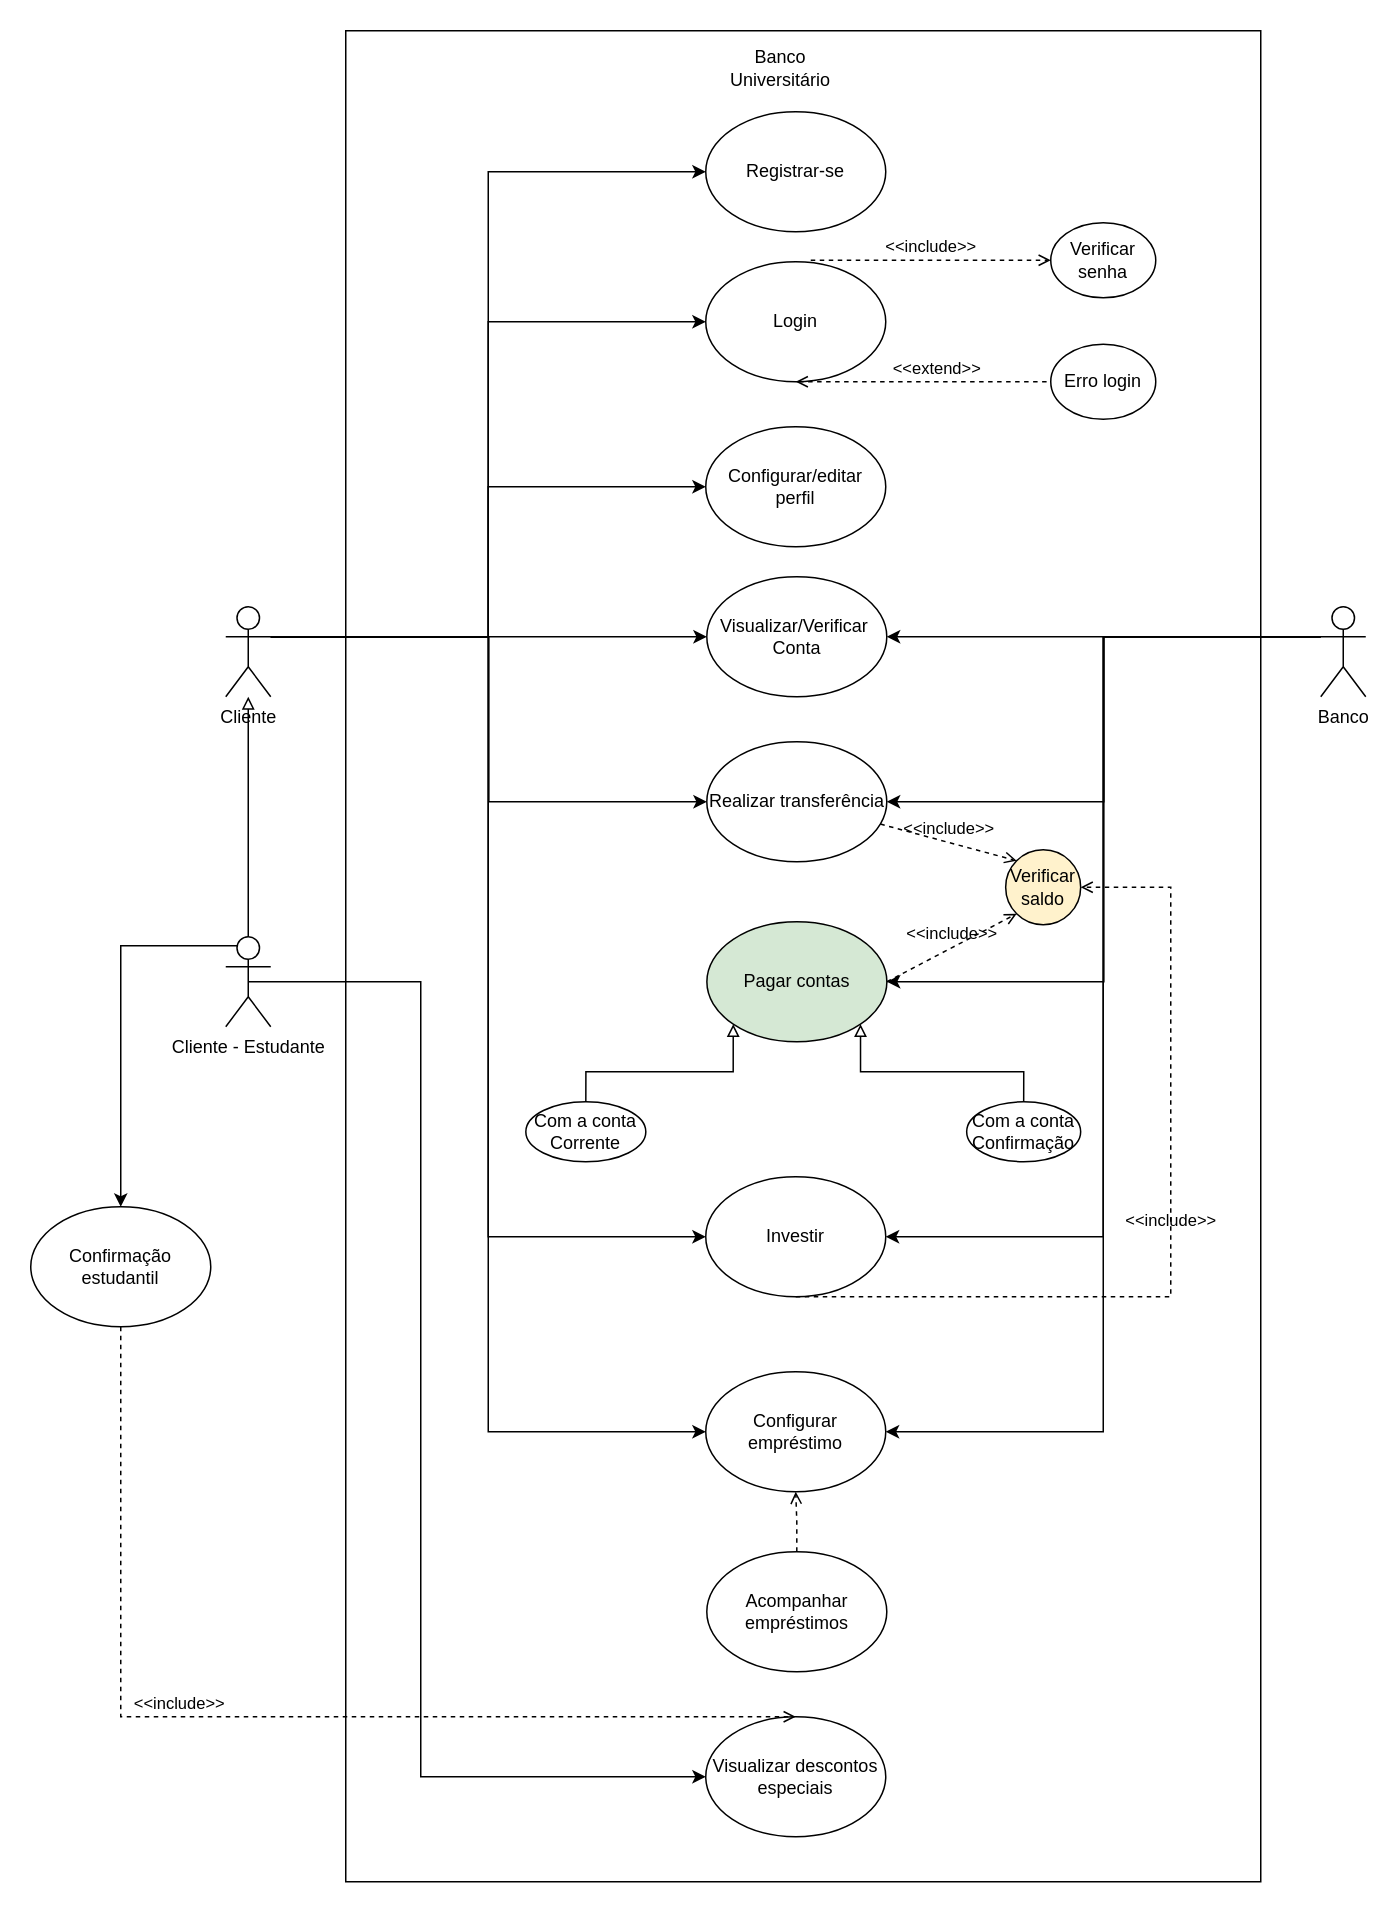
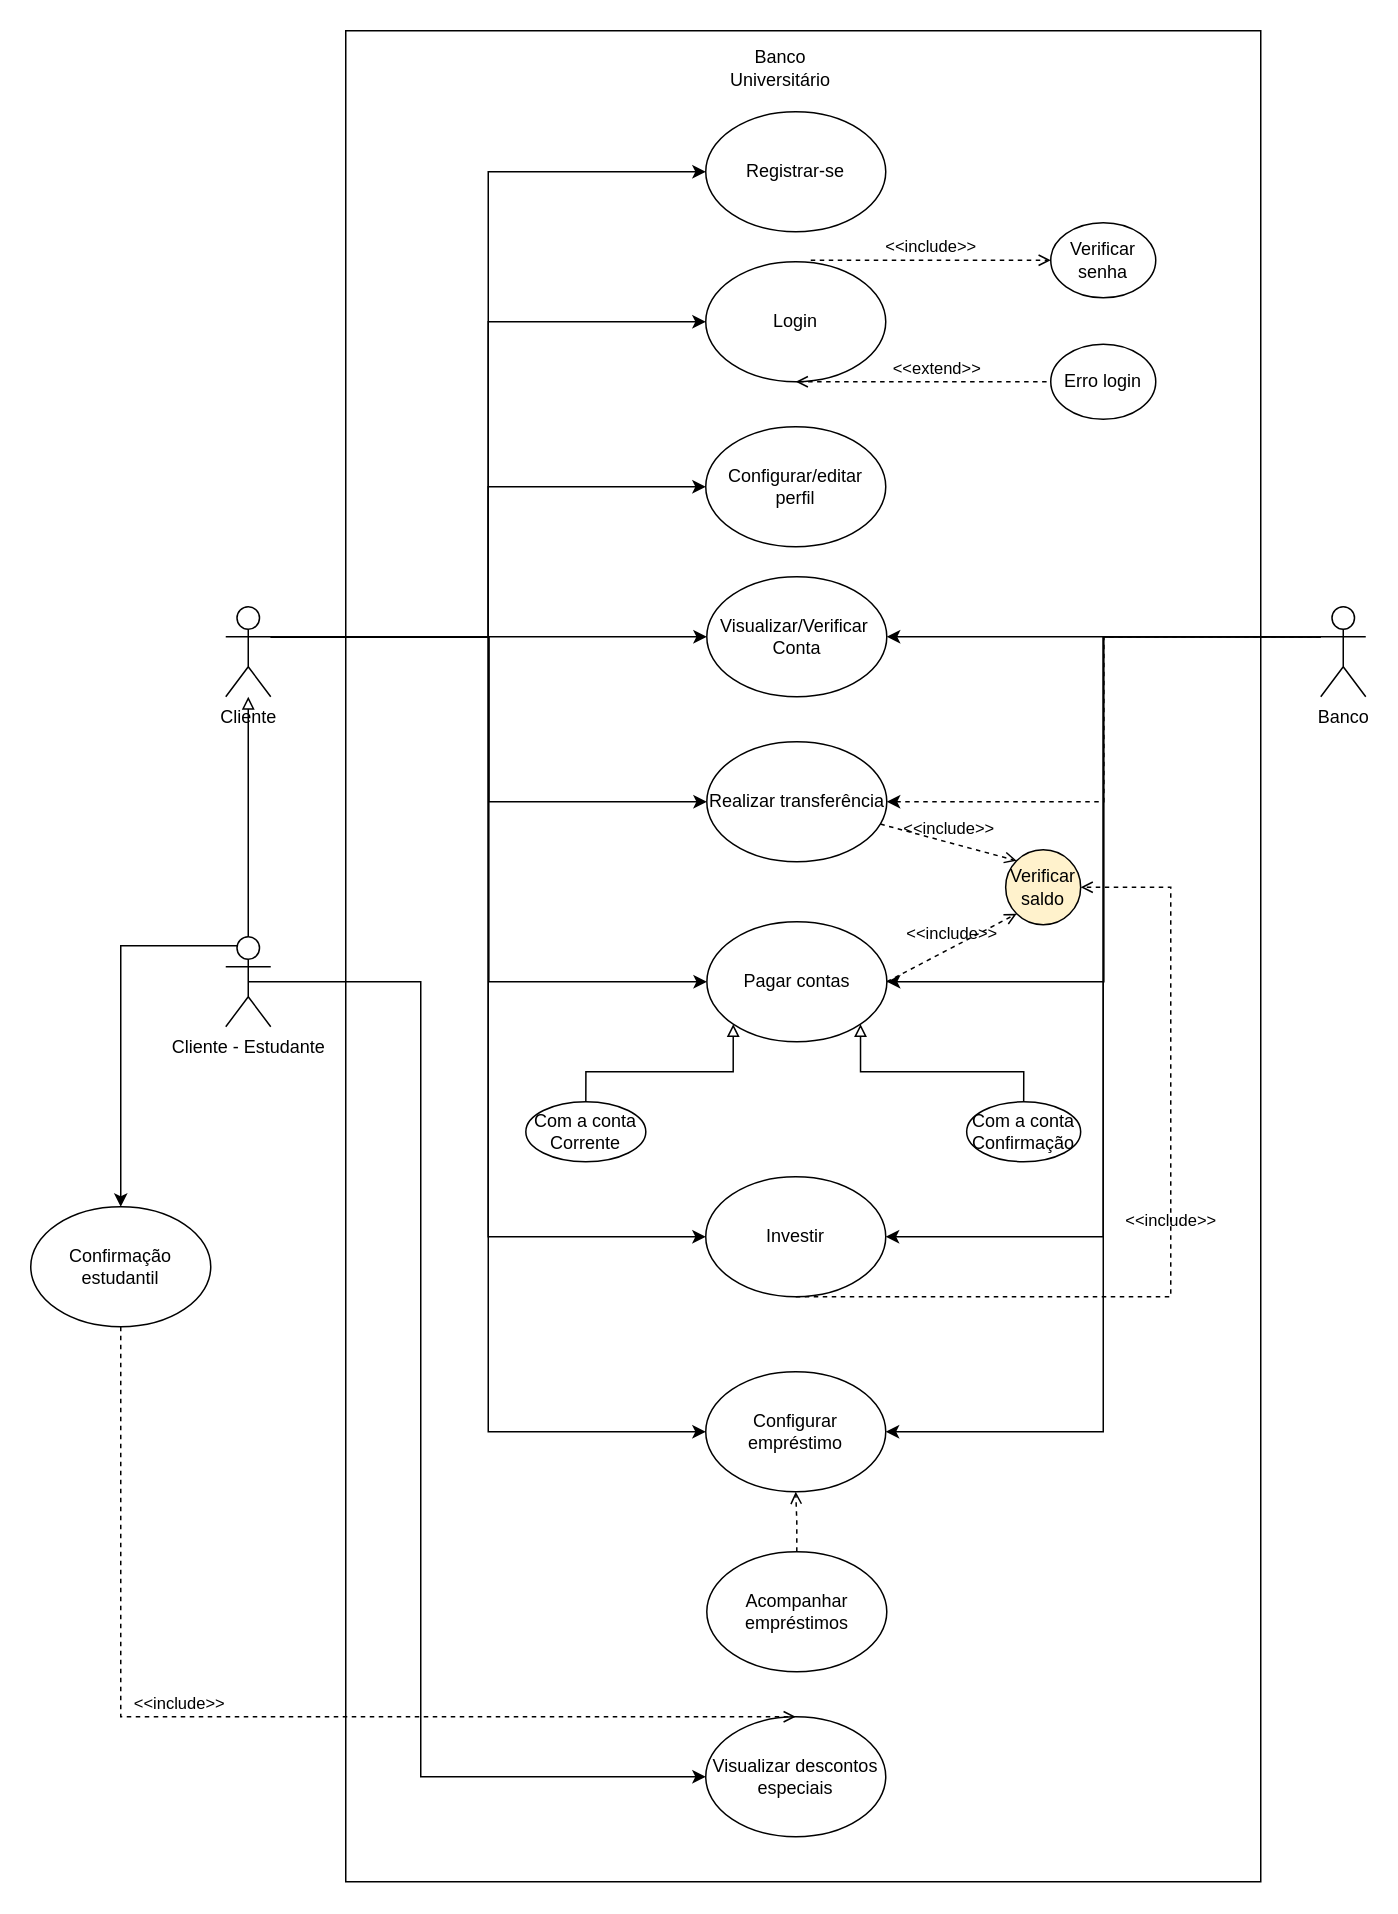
(1001, 802) -> (1001, 802)
none -> (594, 982)
(797, 982) -> (797, 982)
